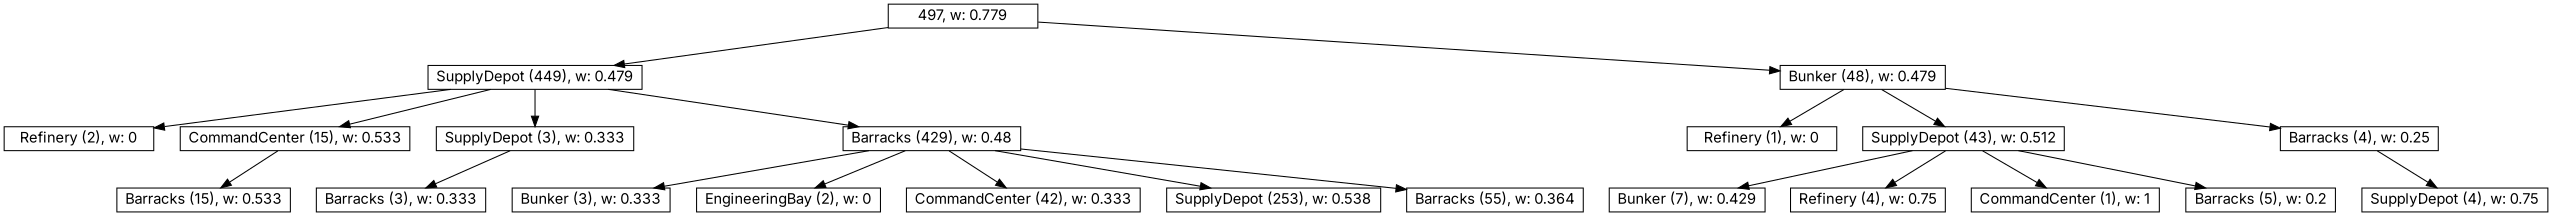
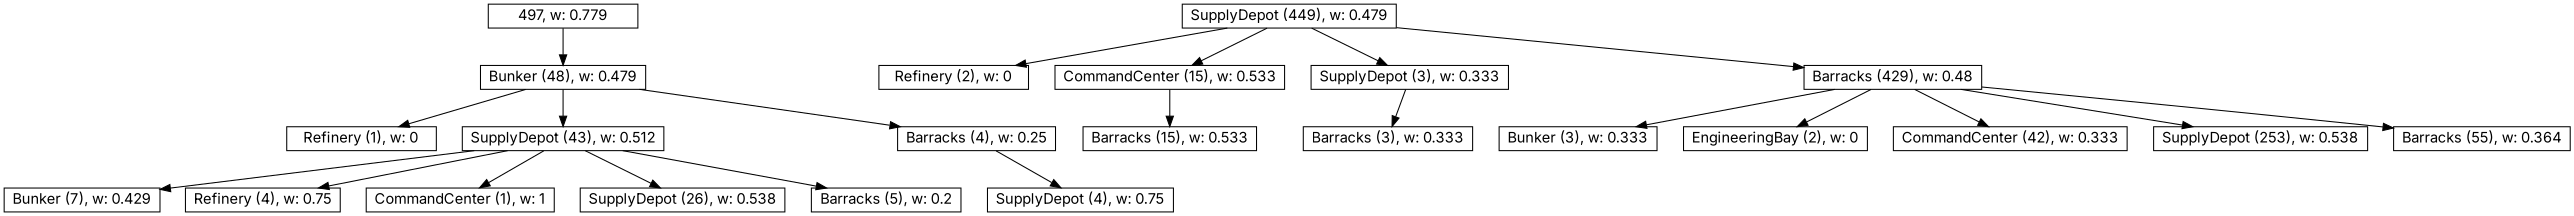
(756, 46) -> none
none -> (683, 200)
